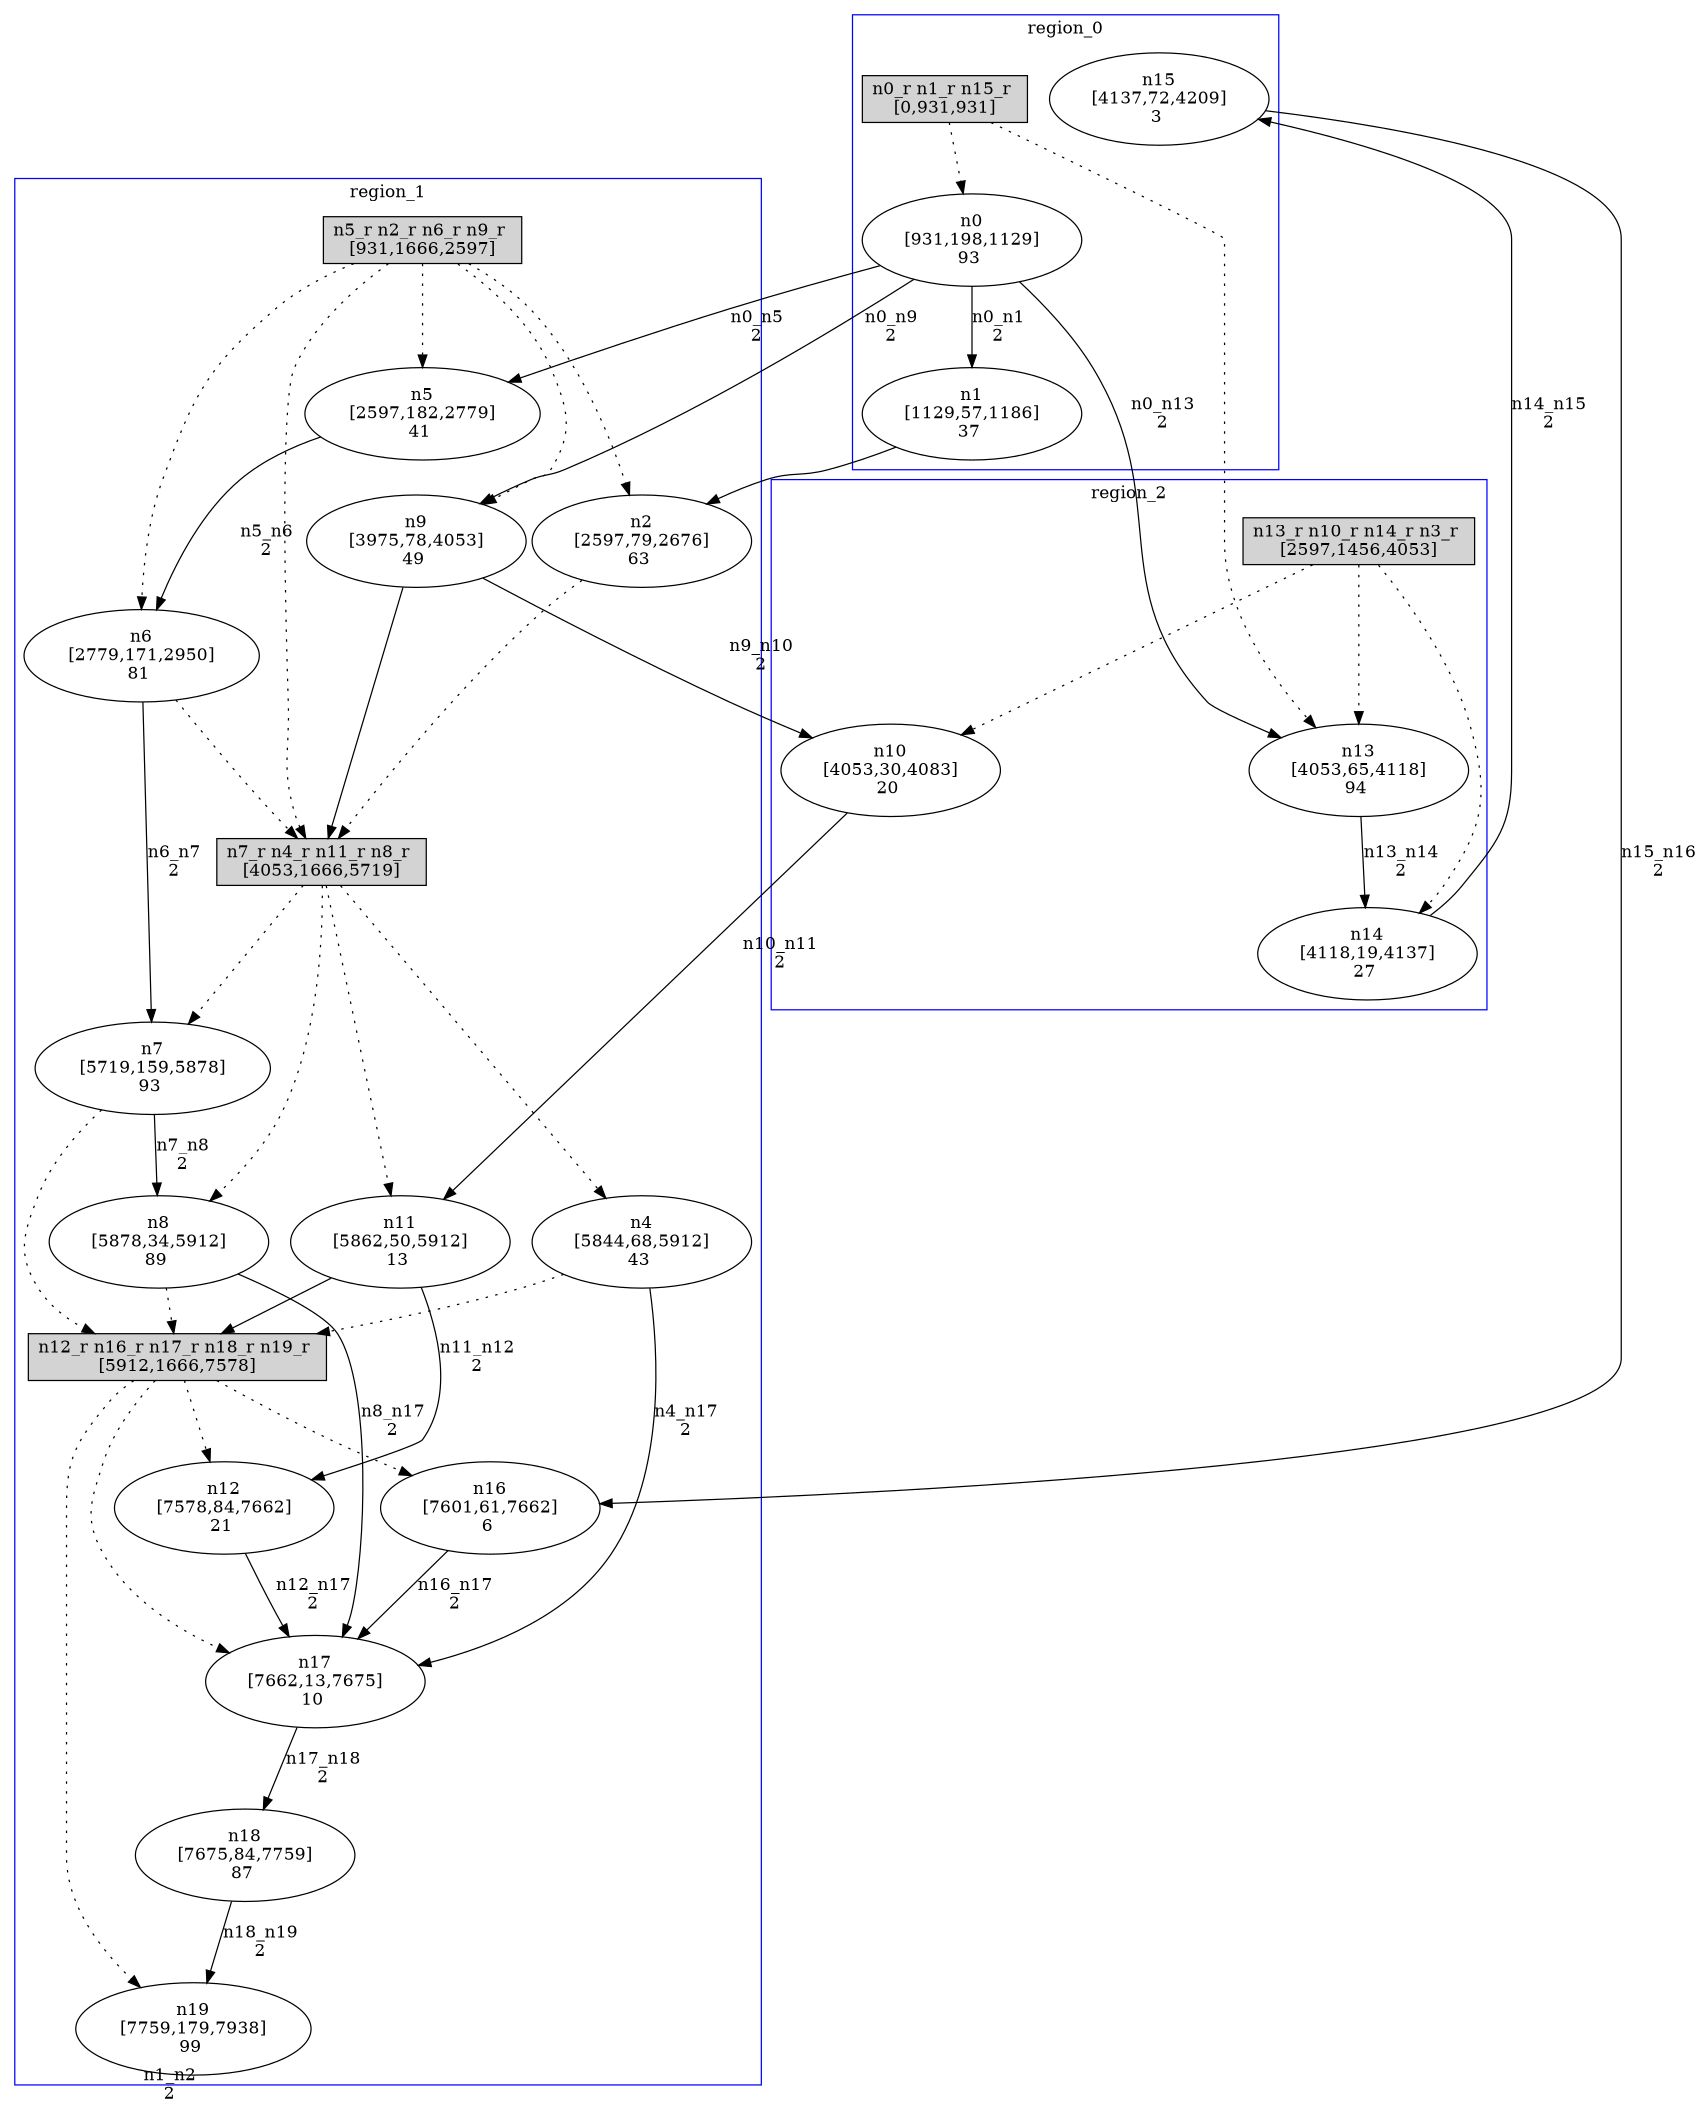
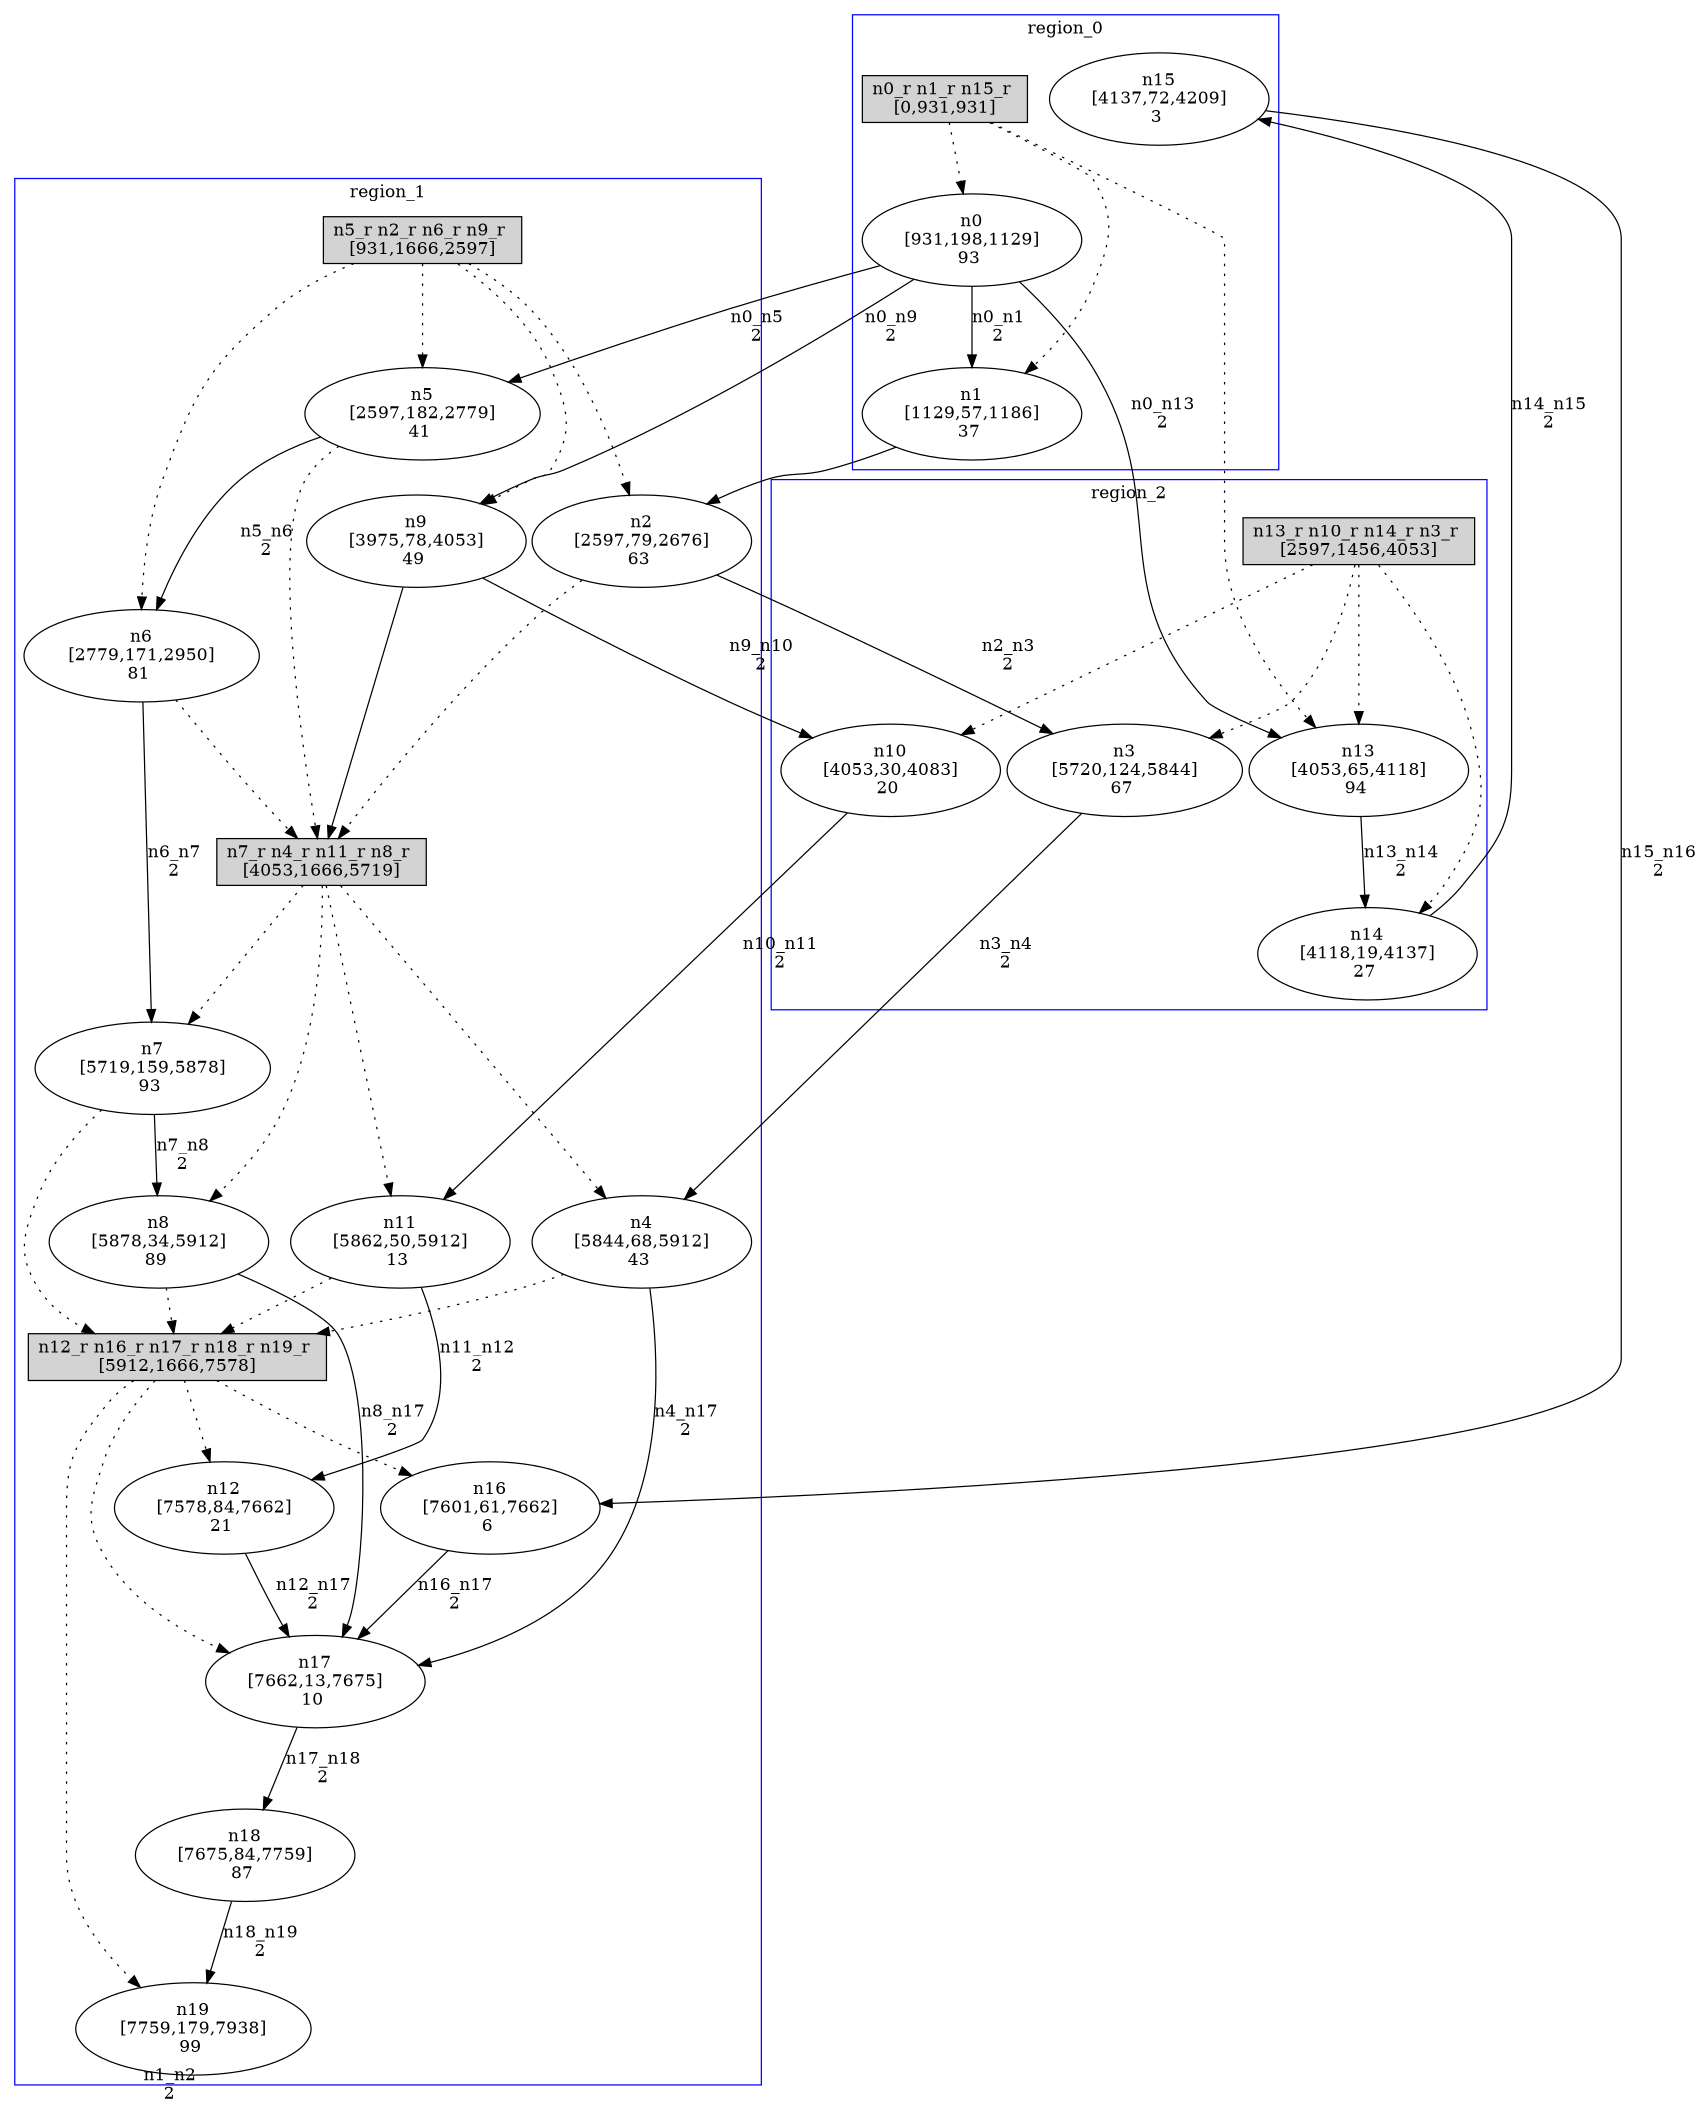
none -> (1108, 222)
(285, 527) -> (292, 629)
none -> (1125, 770)
(282, 1303) -> (282, 1303)
